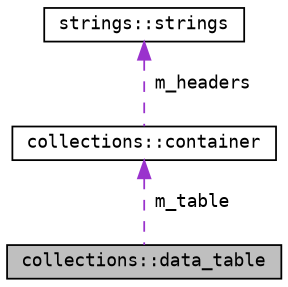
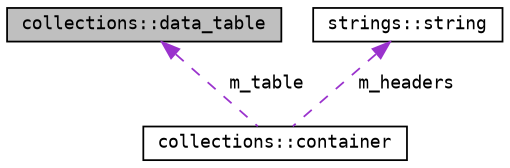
(144, 25) -> (408, 25)
(144, 212) -> (217, 90)
